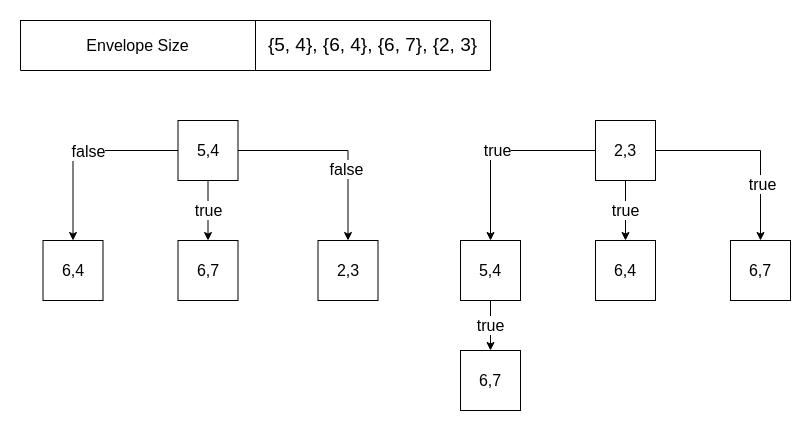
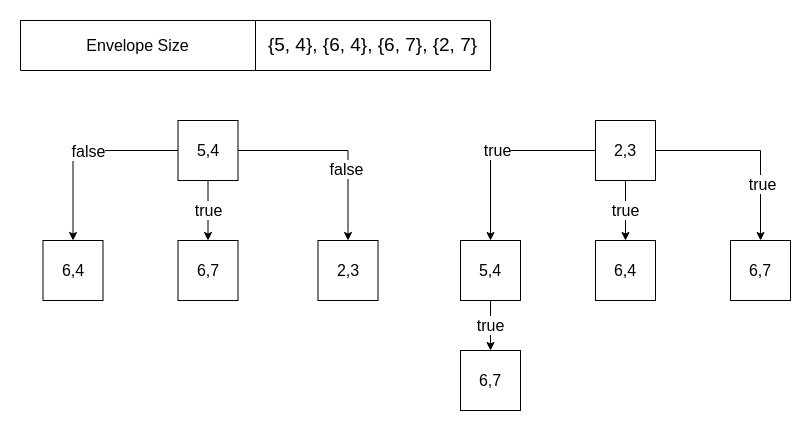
(373, 46) -> (373, 46)
